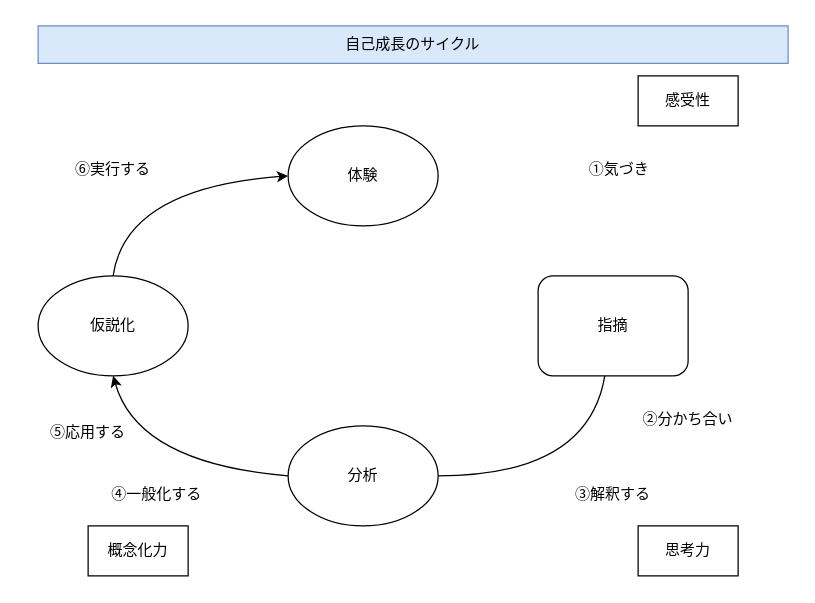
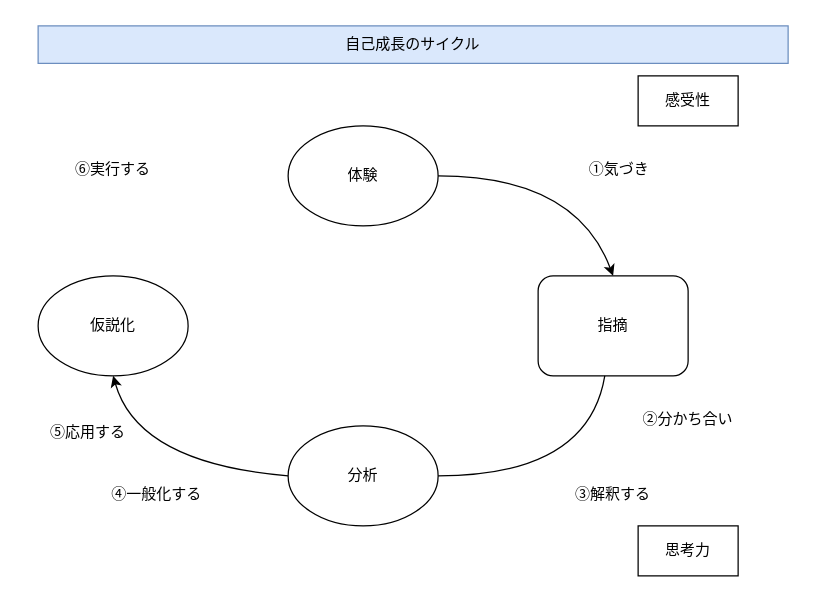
none -> (540, 194)
(178, 198) -> none
(138, 551) -> none
